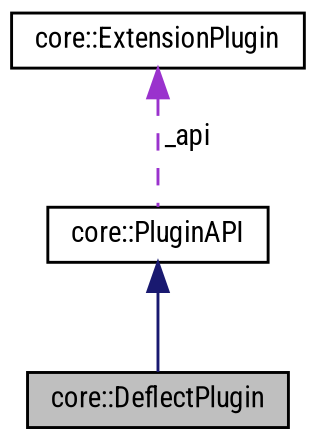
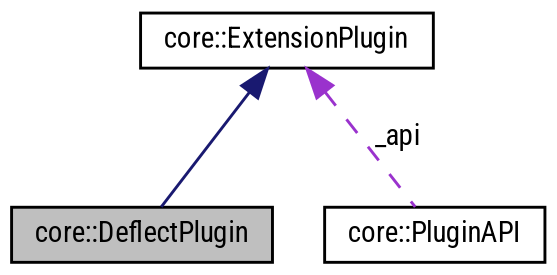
(158, 332) -> (205, 149)
